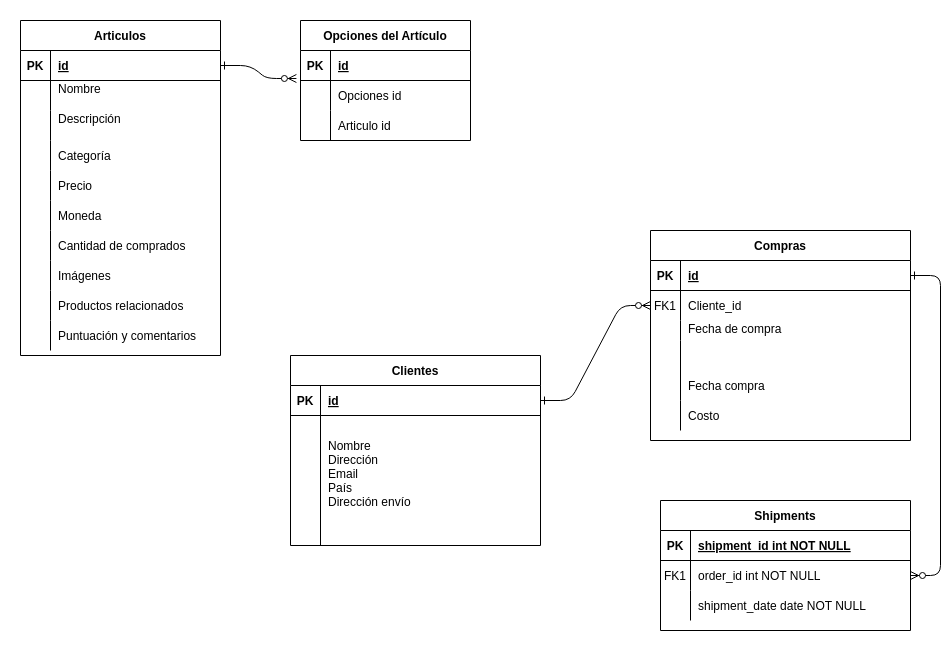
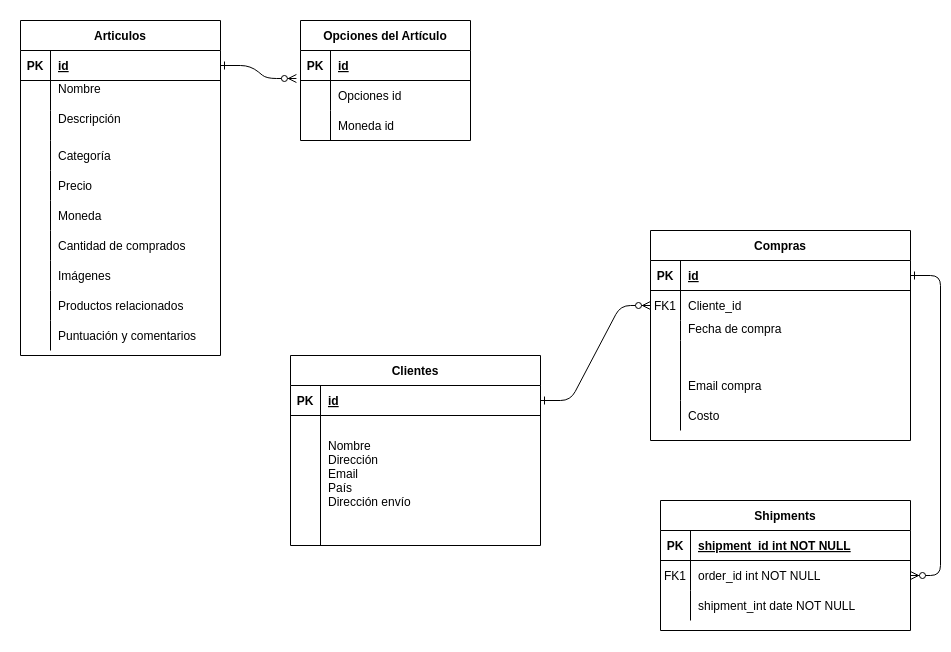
(369, 126) -> (365, 126)
(727, 386) -> (724, 386)
(782, 606) -> (778, 606)
